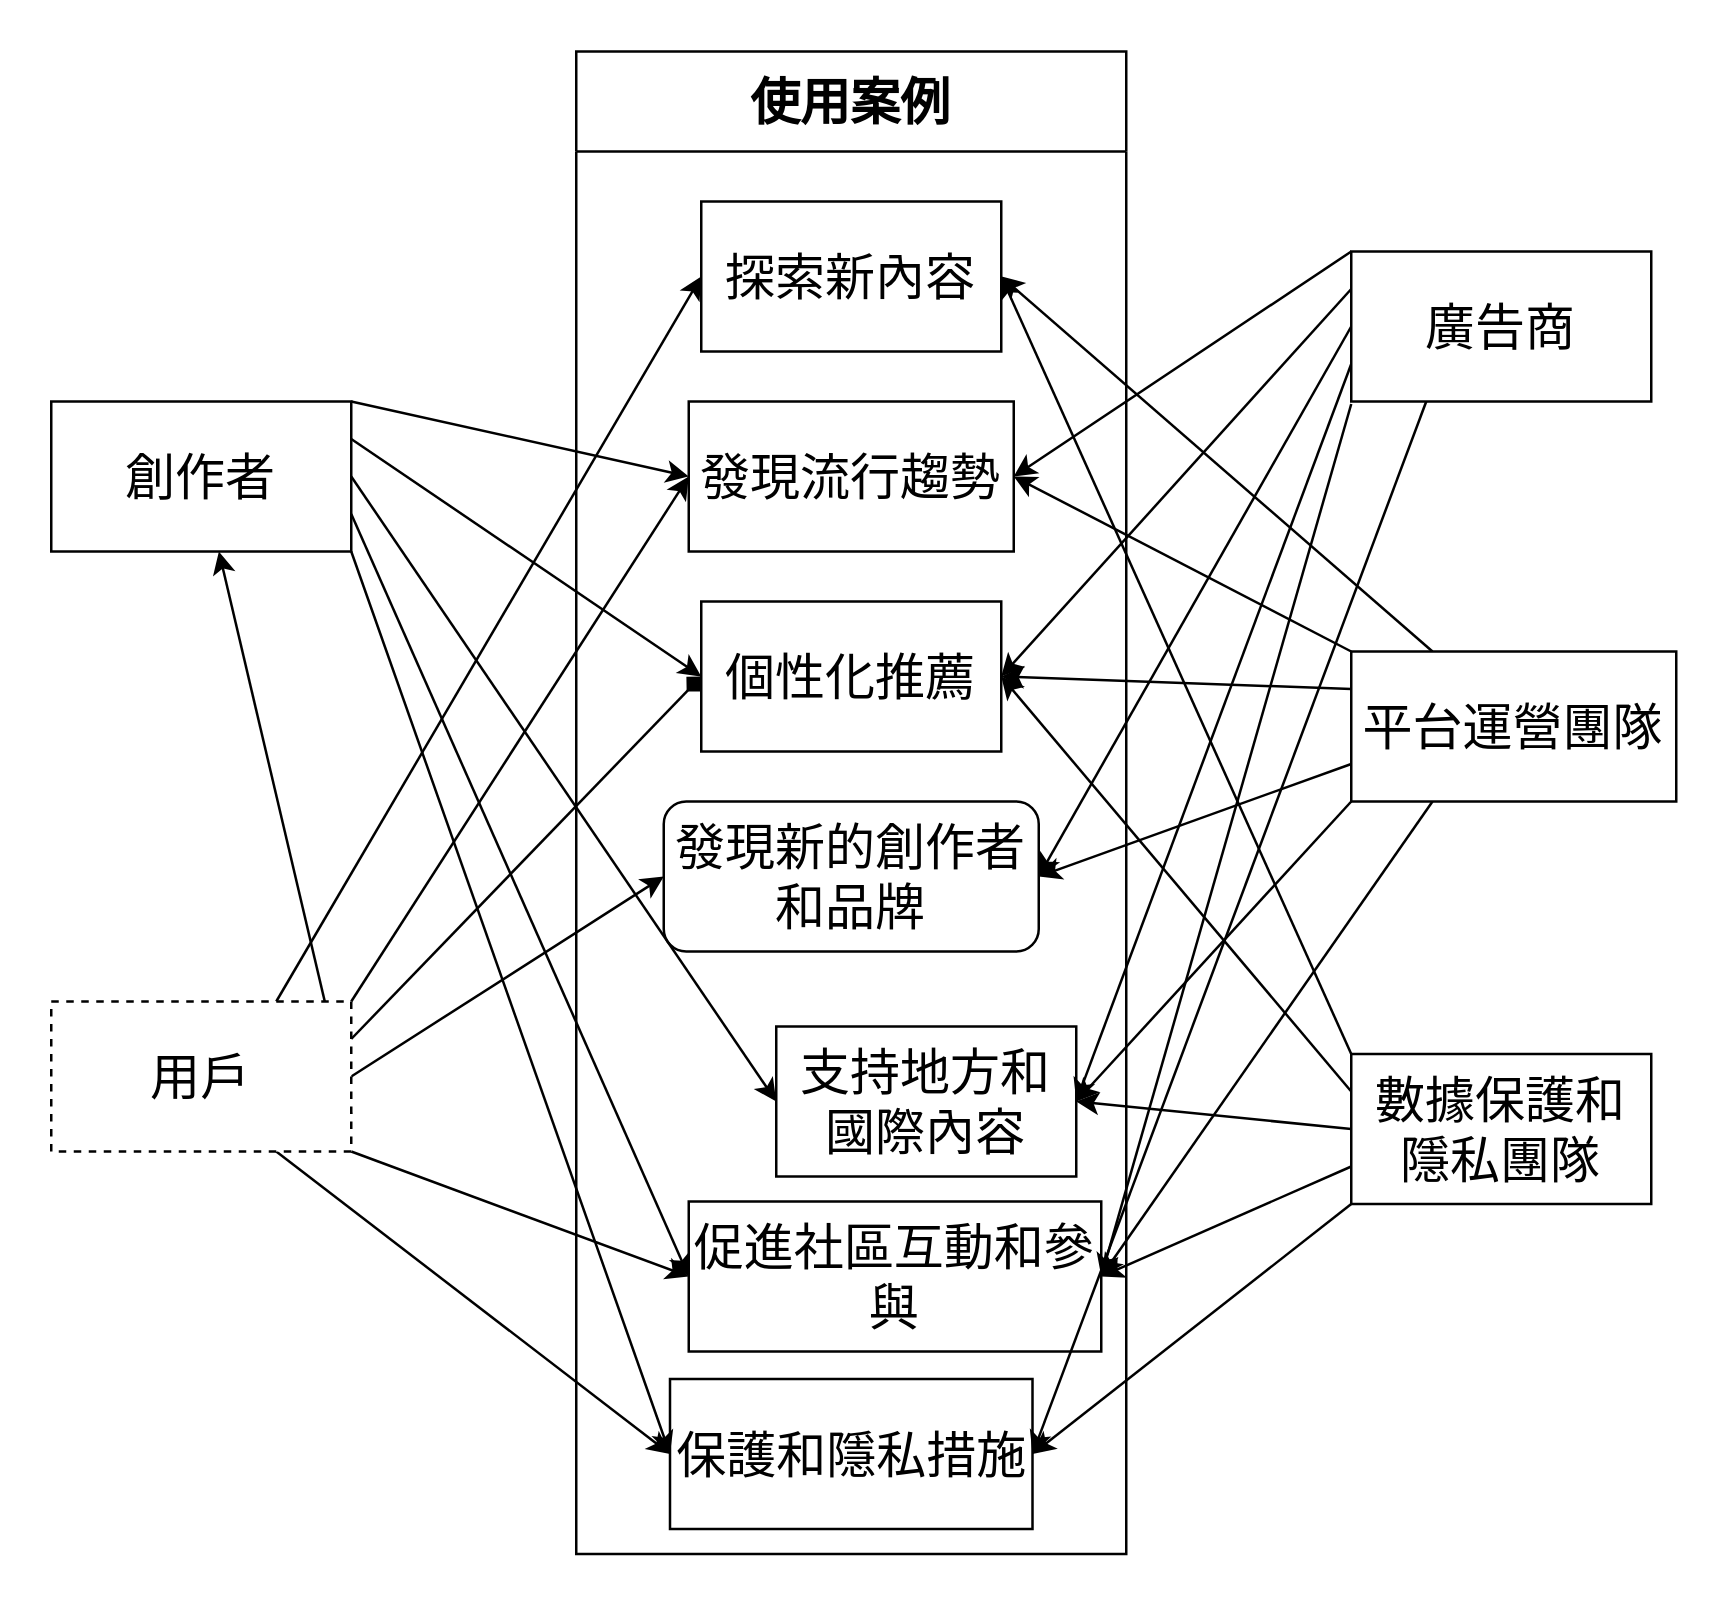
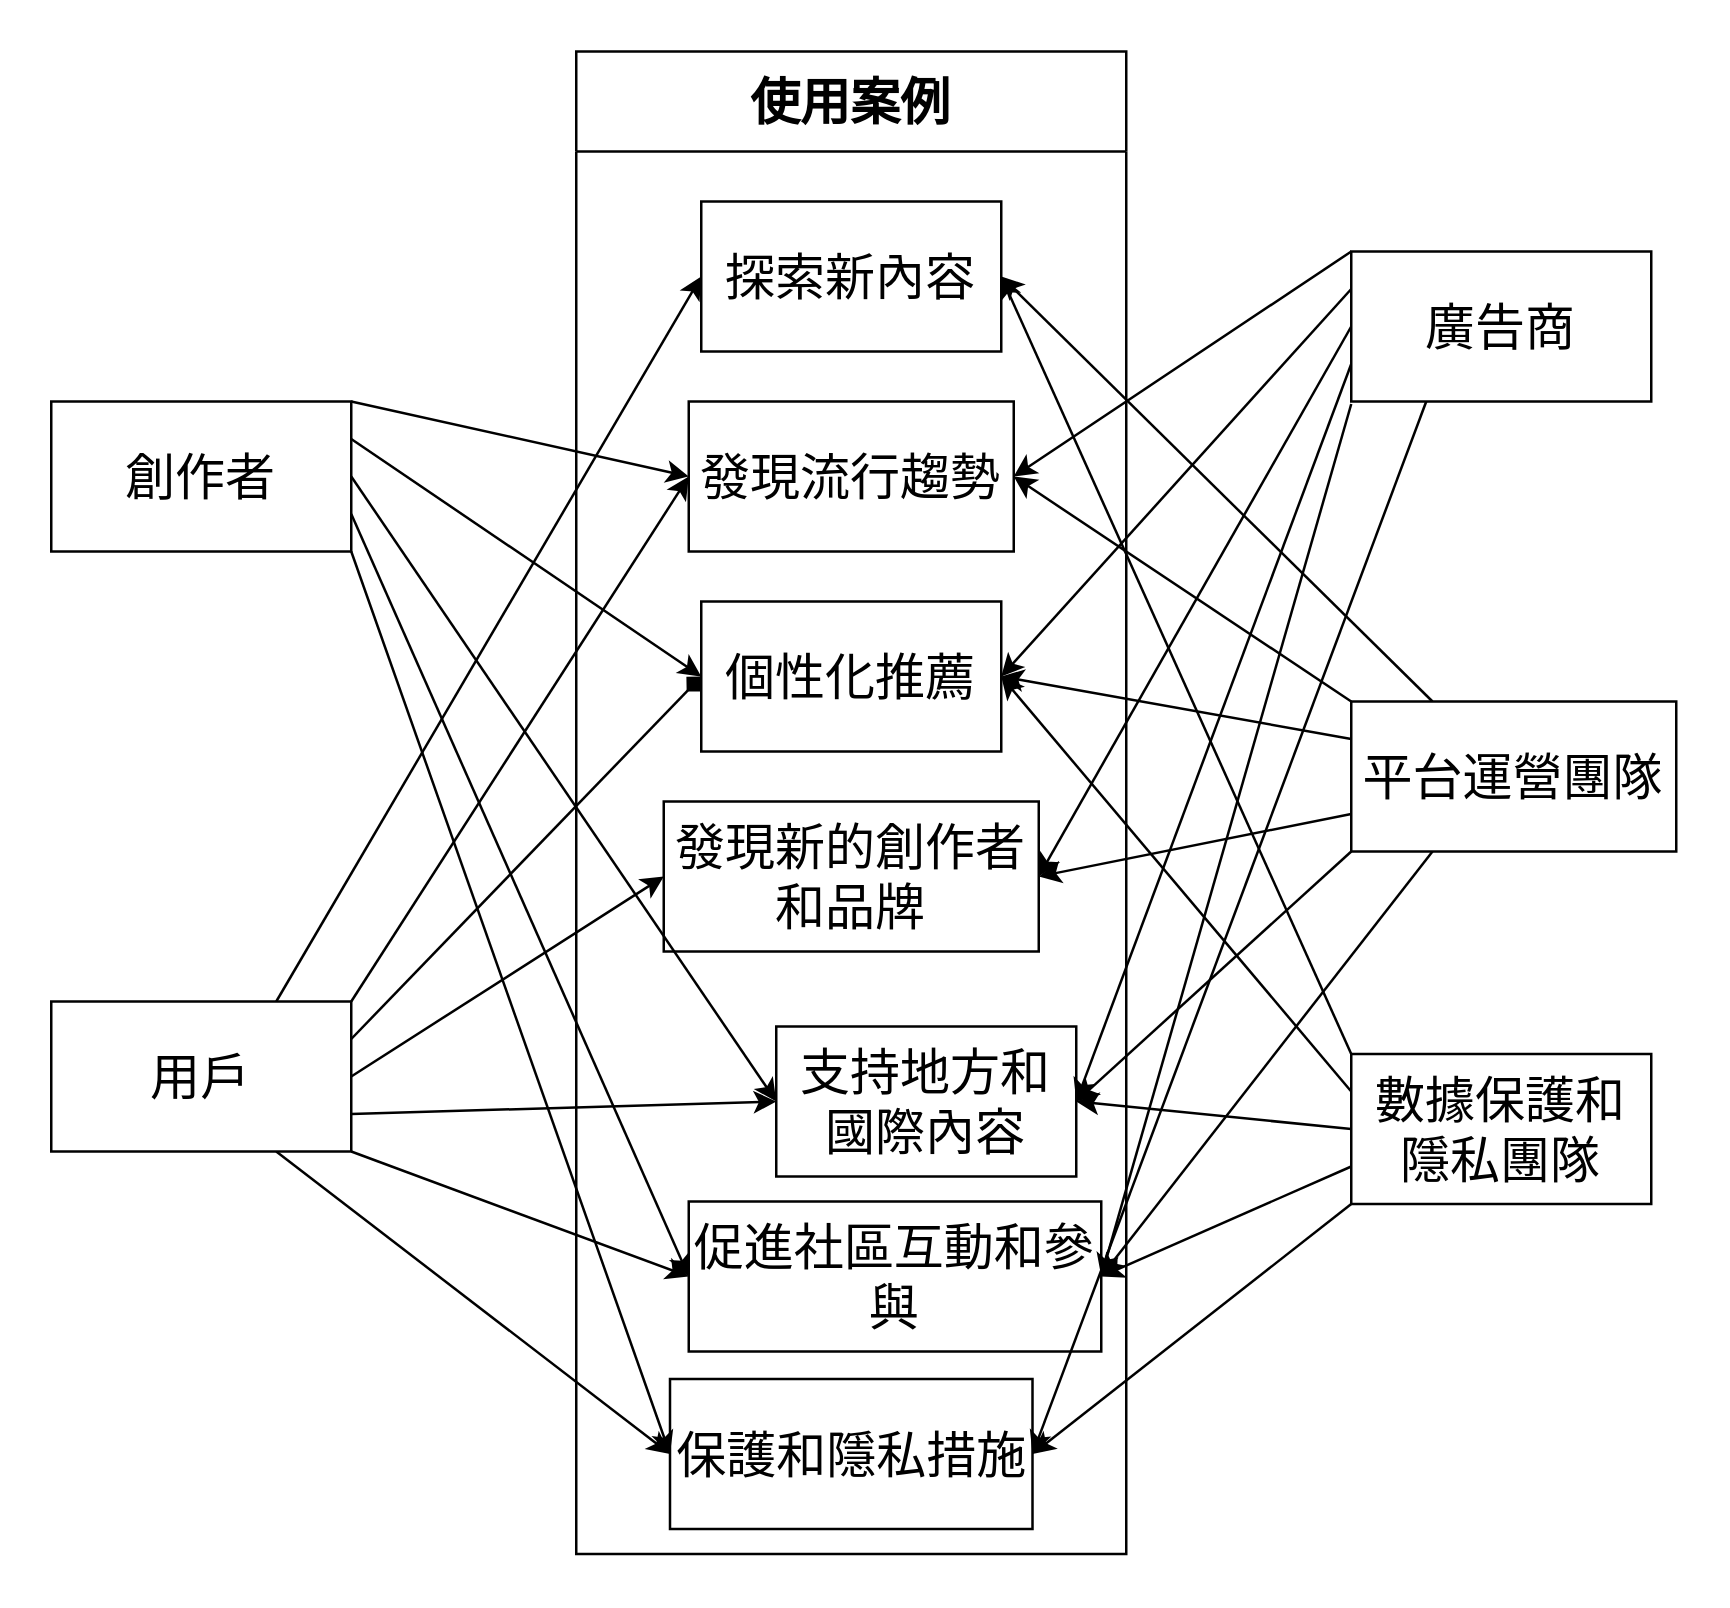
(1514, 726) -> (1514, 776)
(266, 752) -> (447, 1111)
(851, 876) -> (851, 876)
(201, 1076) -> (201, 1076)
